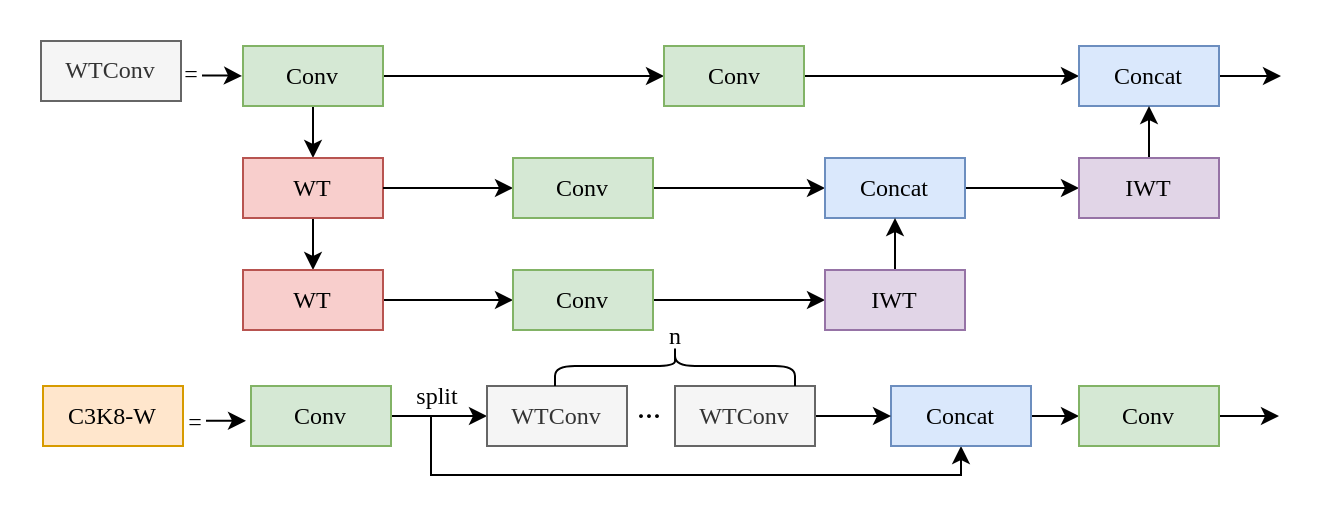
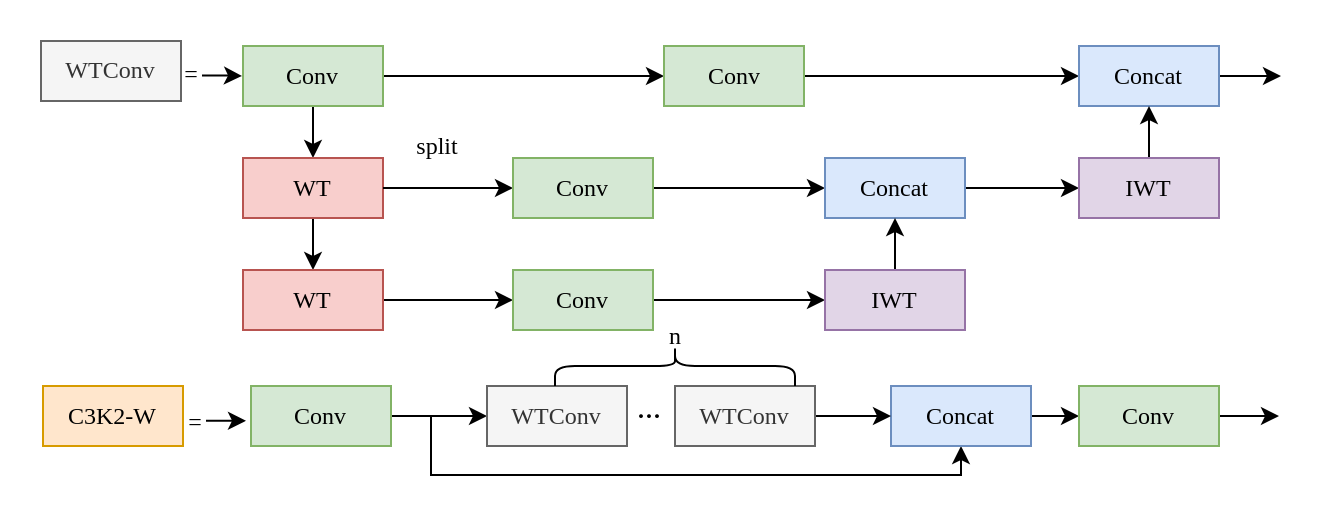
(436, 396) -> (436, 146)
(113, 417) -> (113, 417)
